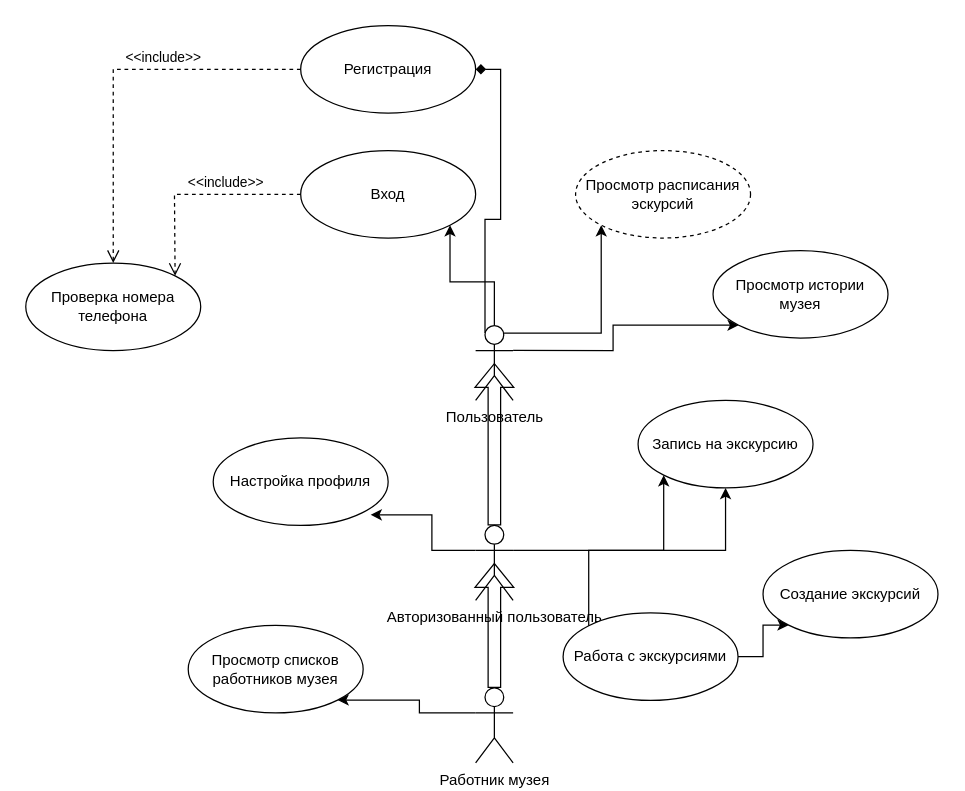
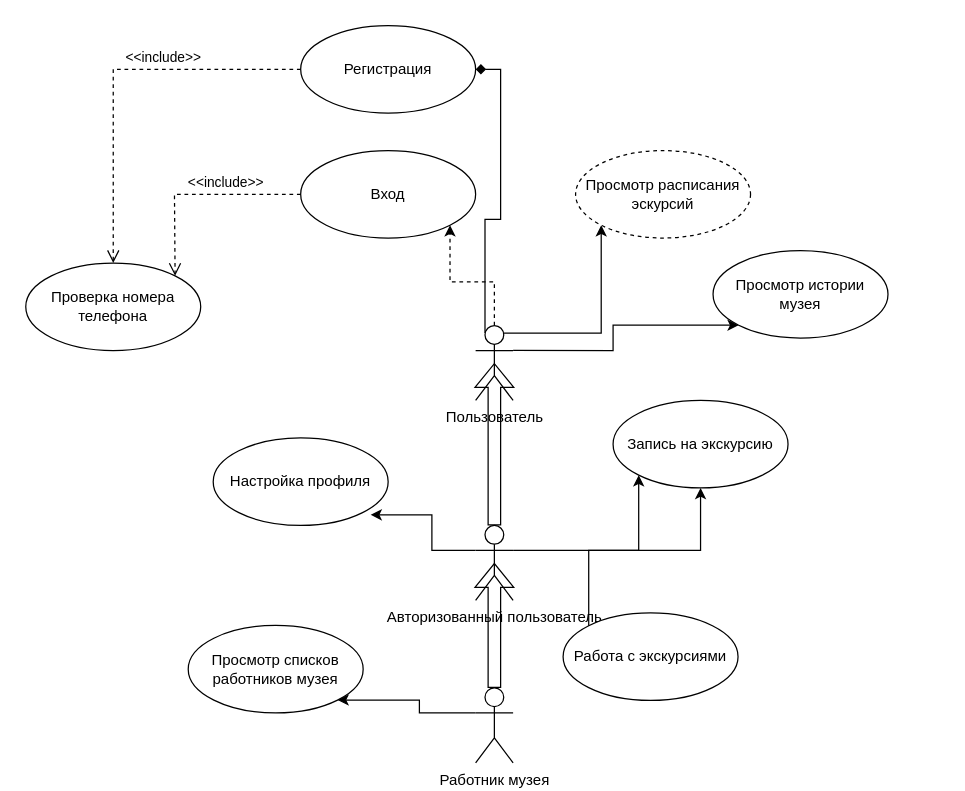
(468, 282) -> (468, 282)
(726, 444) -> (701, 444)
(851, 594) -> none
(763, 646) -> none
